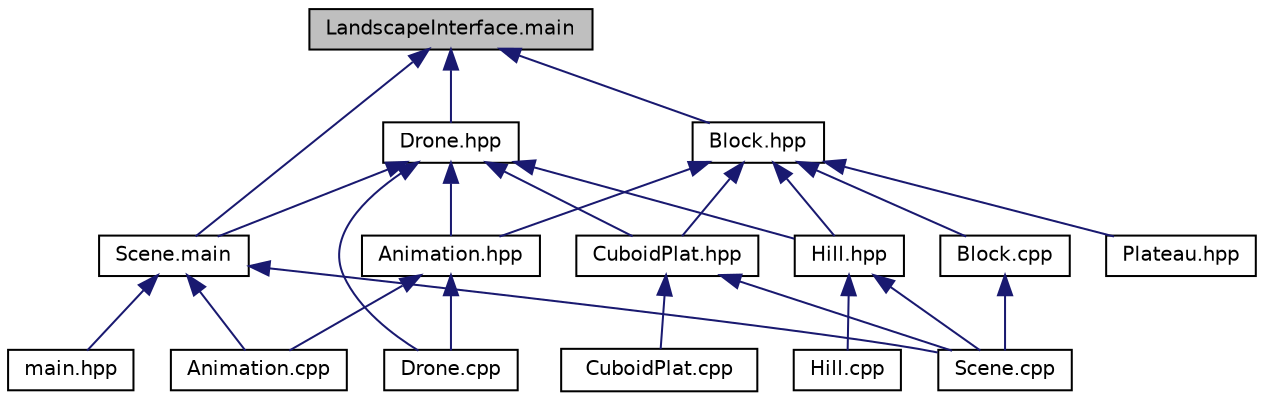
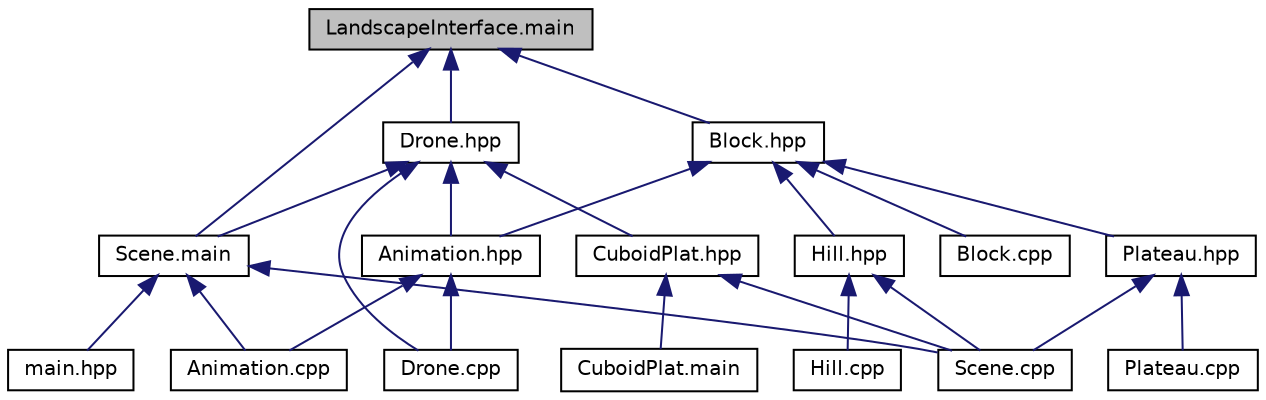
(711, 202) -> none
(664, 203) -> none
(1005, 323) -> (1084, 318)
(659, 370) -> (659, 370)
none -> (1183, 370)
